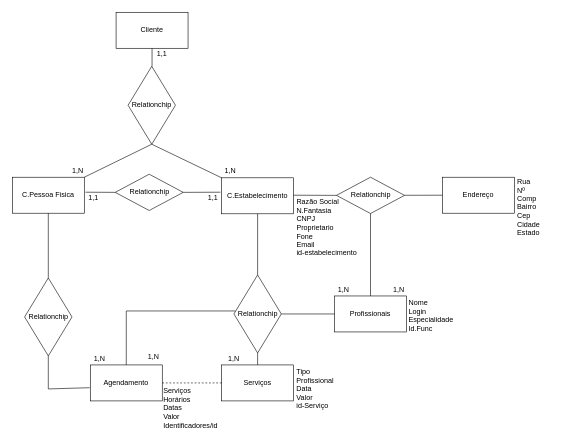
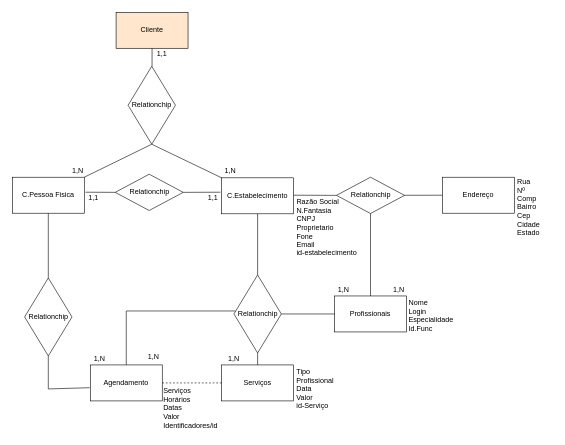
(152, 30) -> (152, 30)
